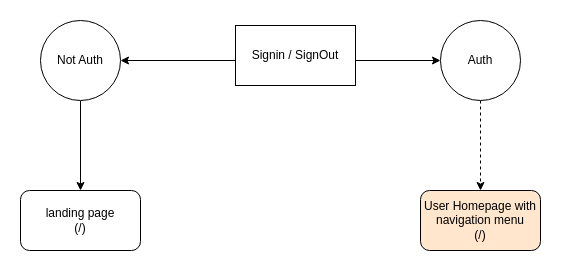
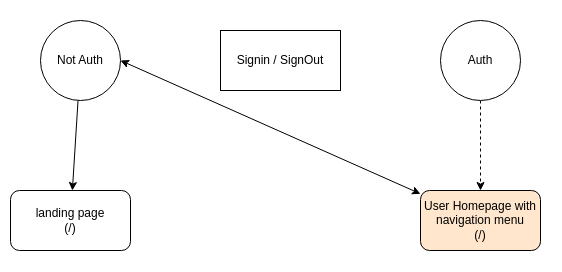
(296, 56) -> (281, 61)
(234, 61) -> (270, 127)
(81, 221) -> (71, 221)
